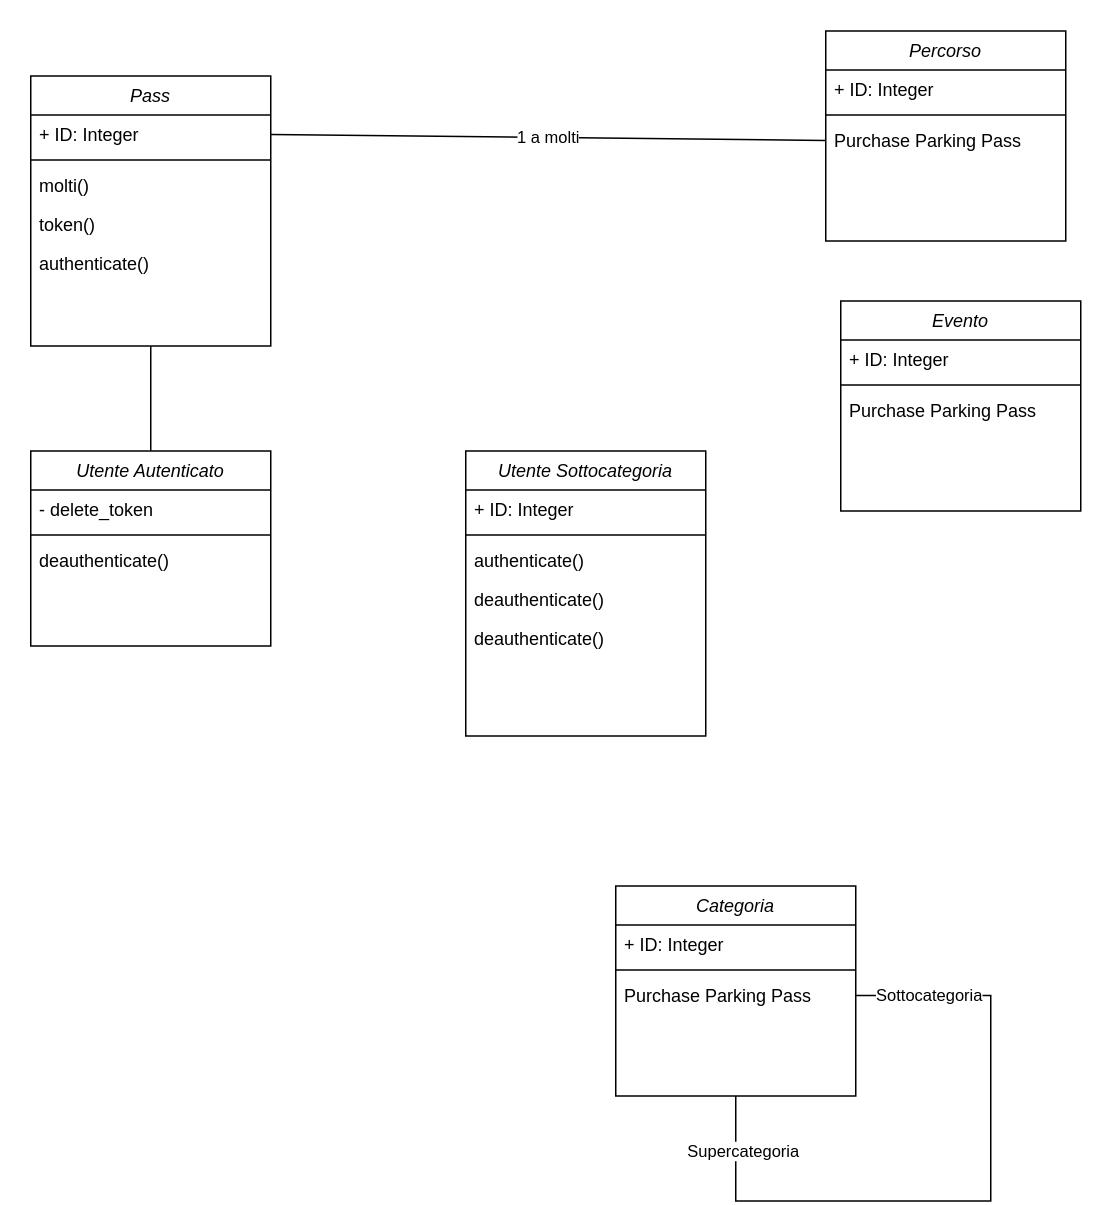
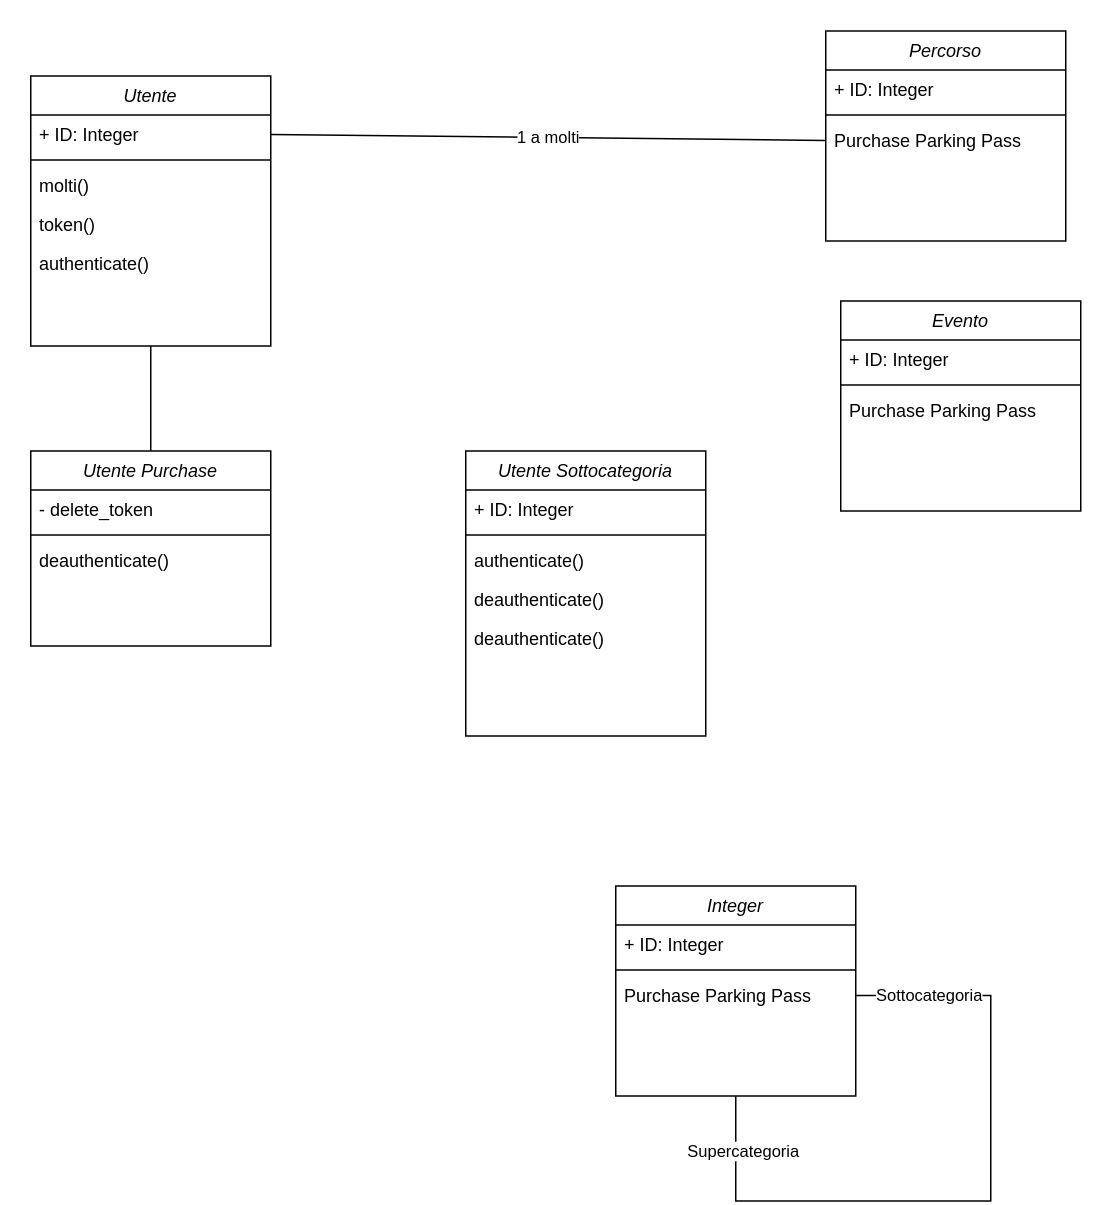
(150, 96) -> (150, 96)
(150, 471) -> (150, 471)
(735, 906) -> (735, 906)
